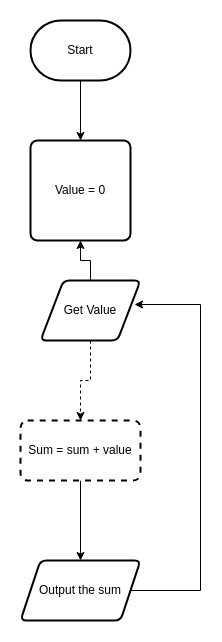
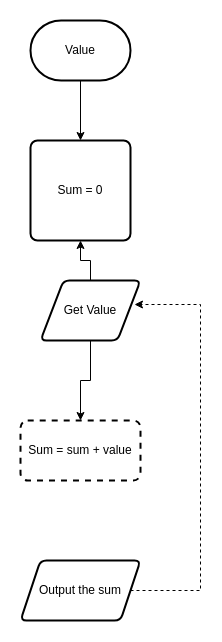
(81, 51) -> (81, 51)
(81, 191) -> (81, 191)
(89, 381) -> (89, 381)
(201, 453) -> (201, 453)
(81, 517) -> none
